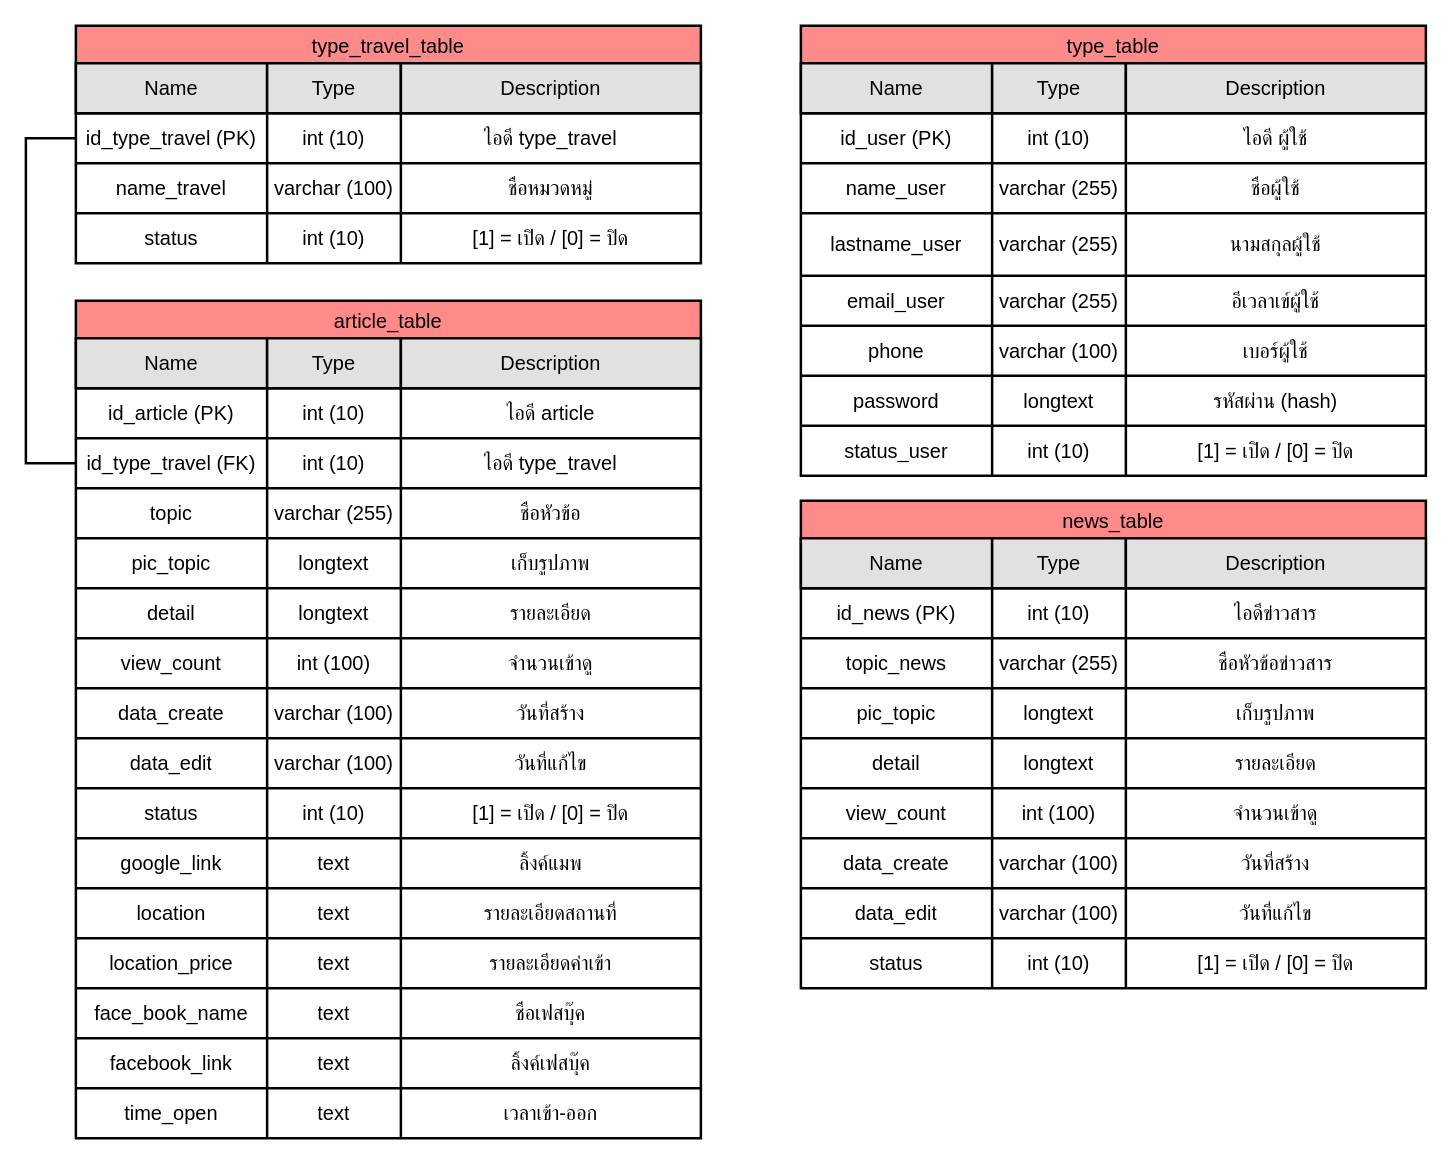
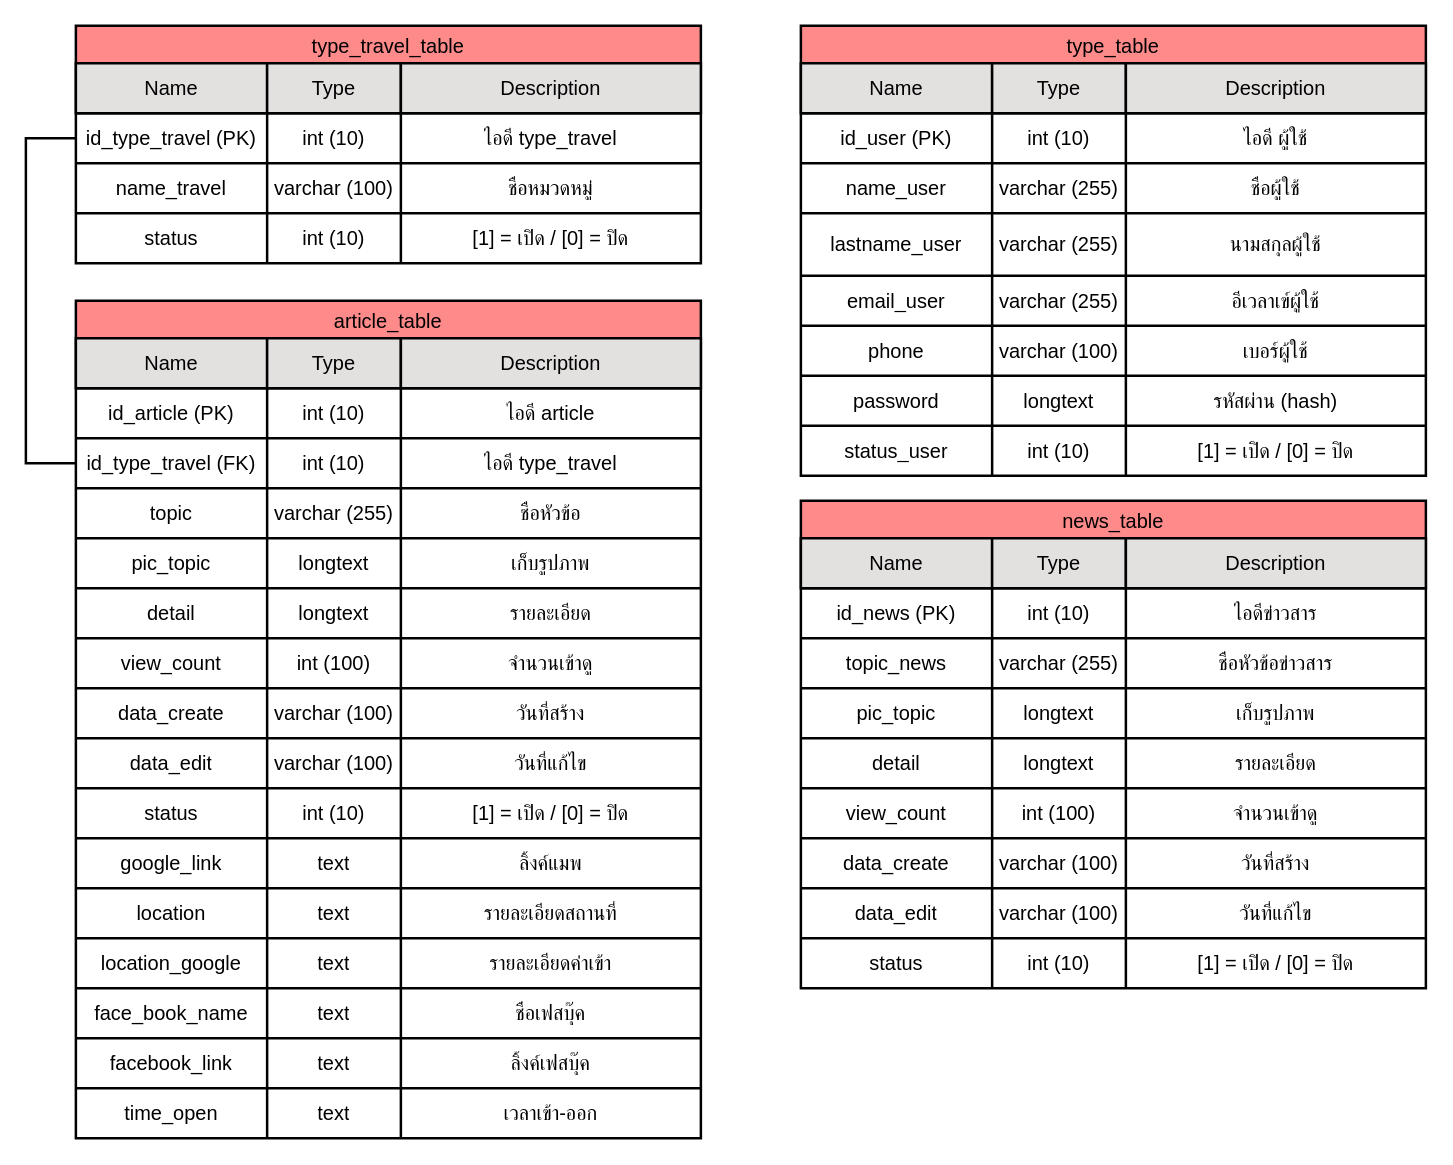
(171, 963) -> (171, 963)
